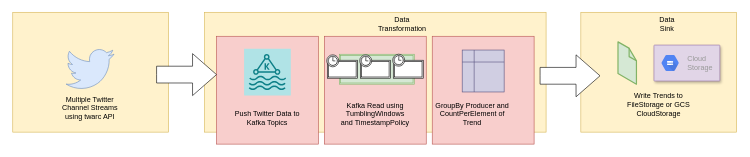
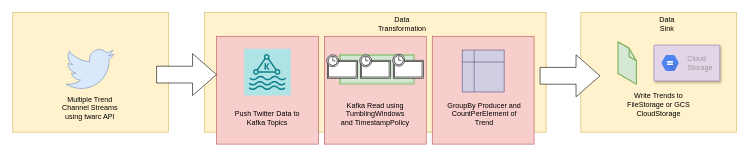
(90, 108) -> (90, 108)
(473, 114) -> (485, 114)
